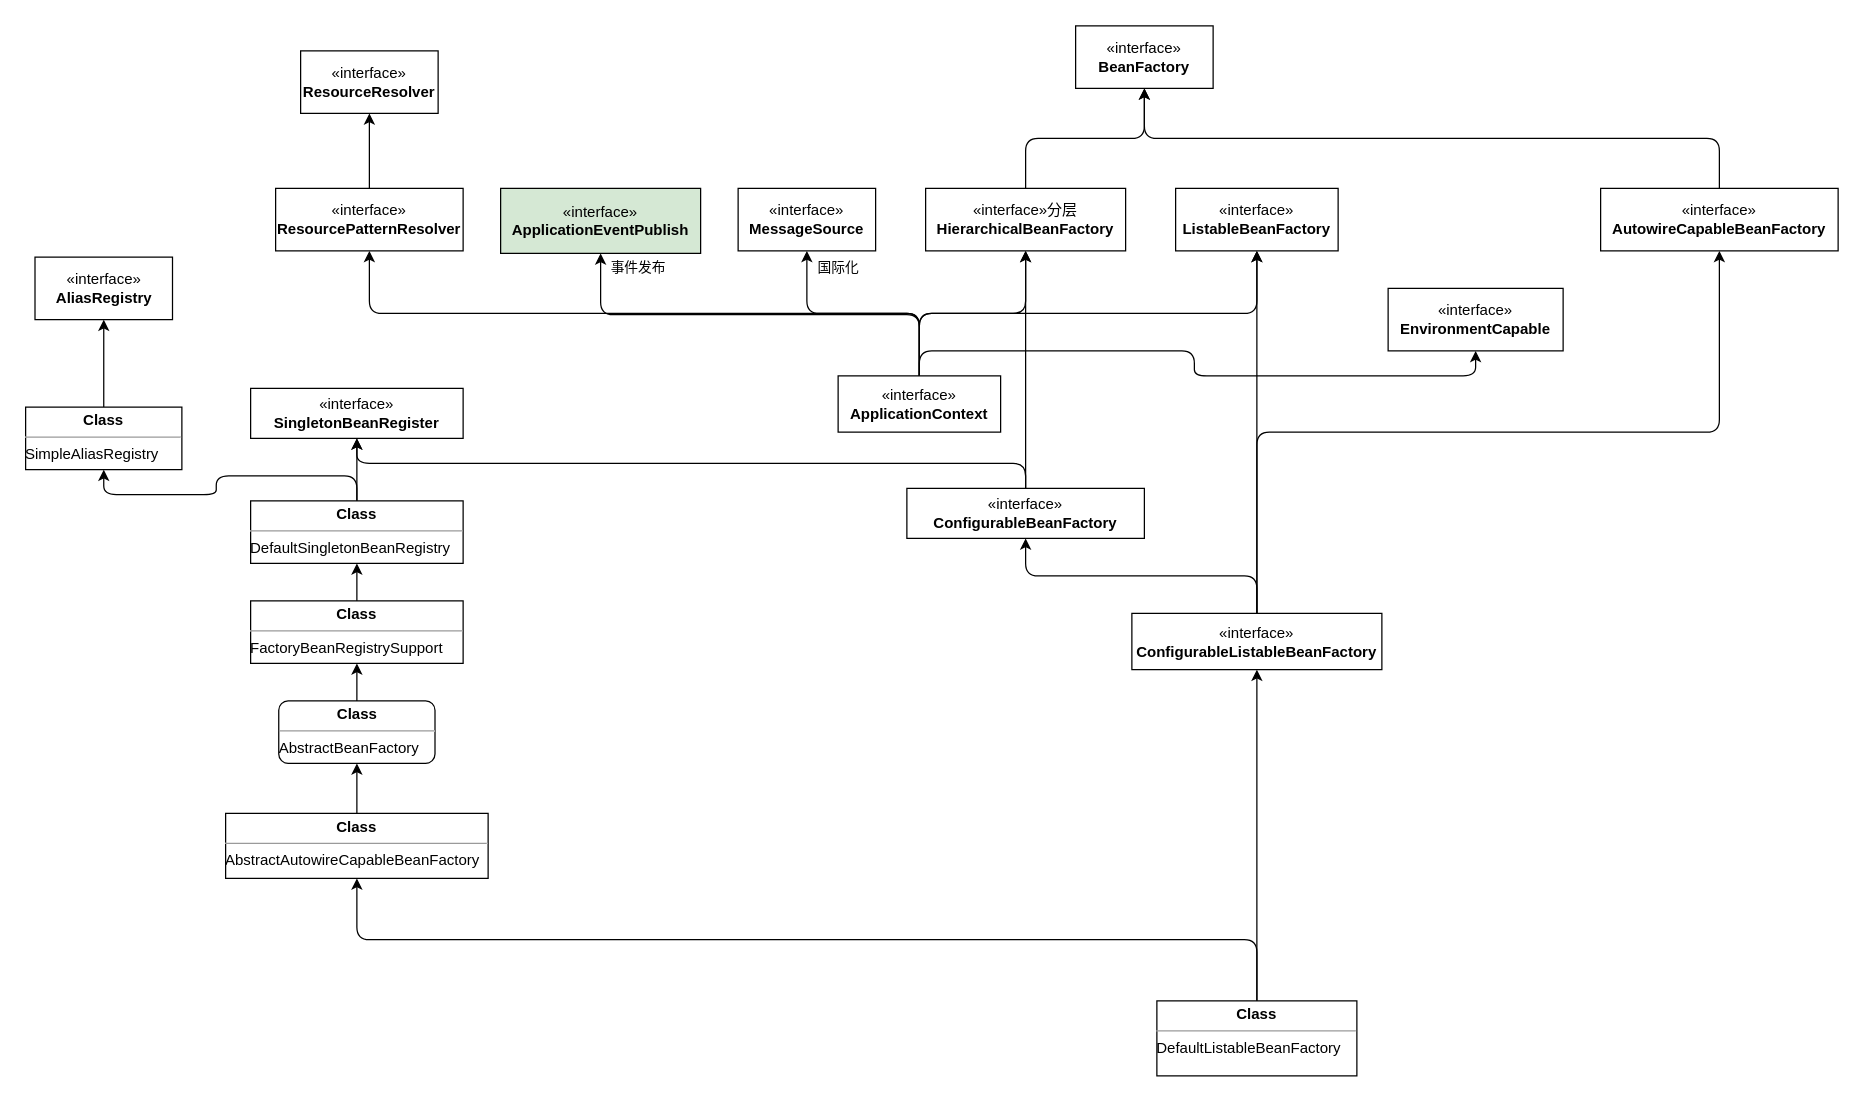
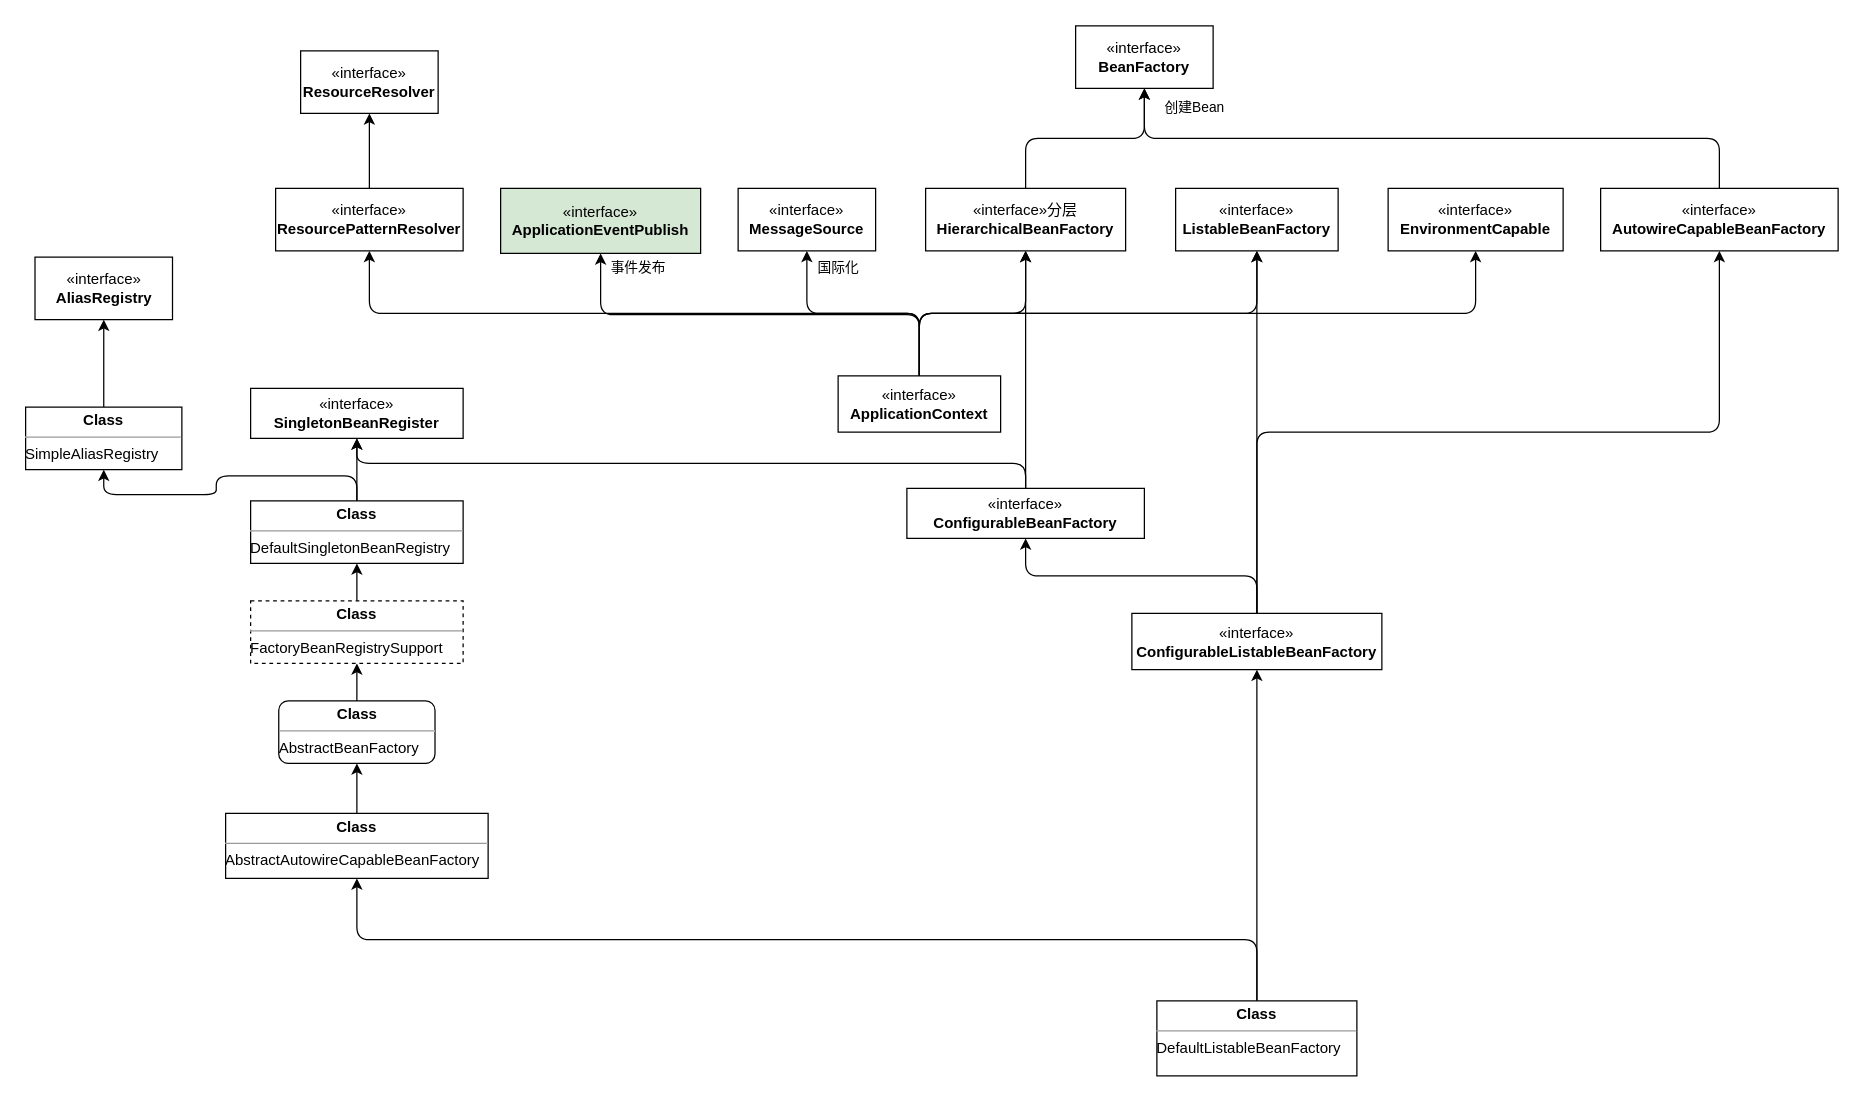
none -> (1194, 107)
(1476, 319) -> (1476, 219)
(357, 632) -> (357, 632)
